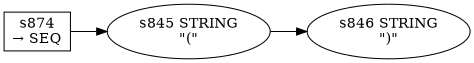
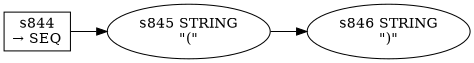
(37, 32) -> (37, 32)
